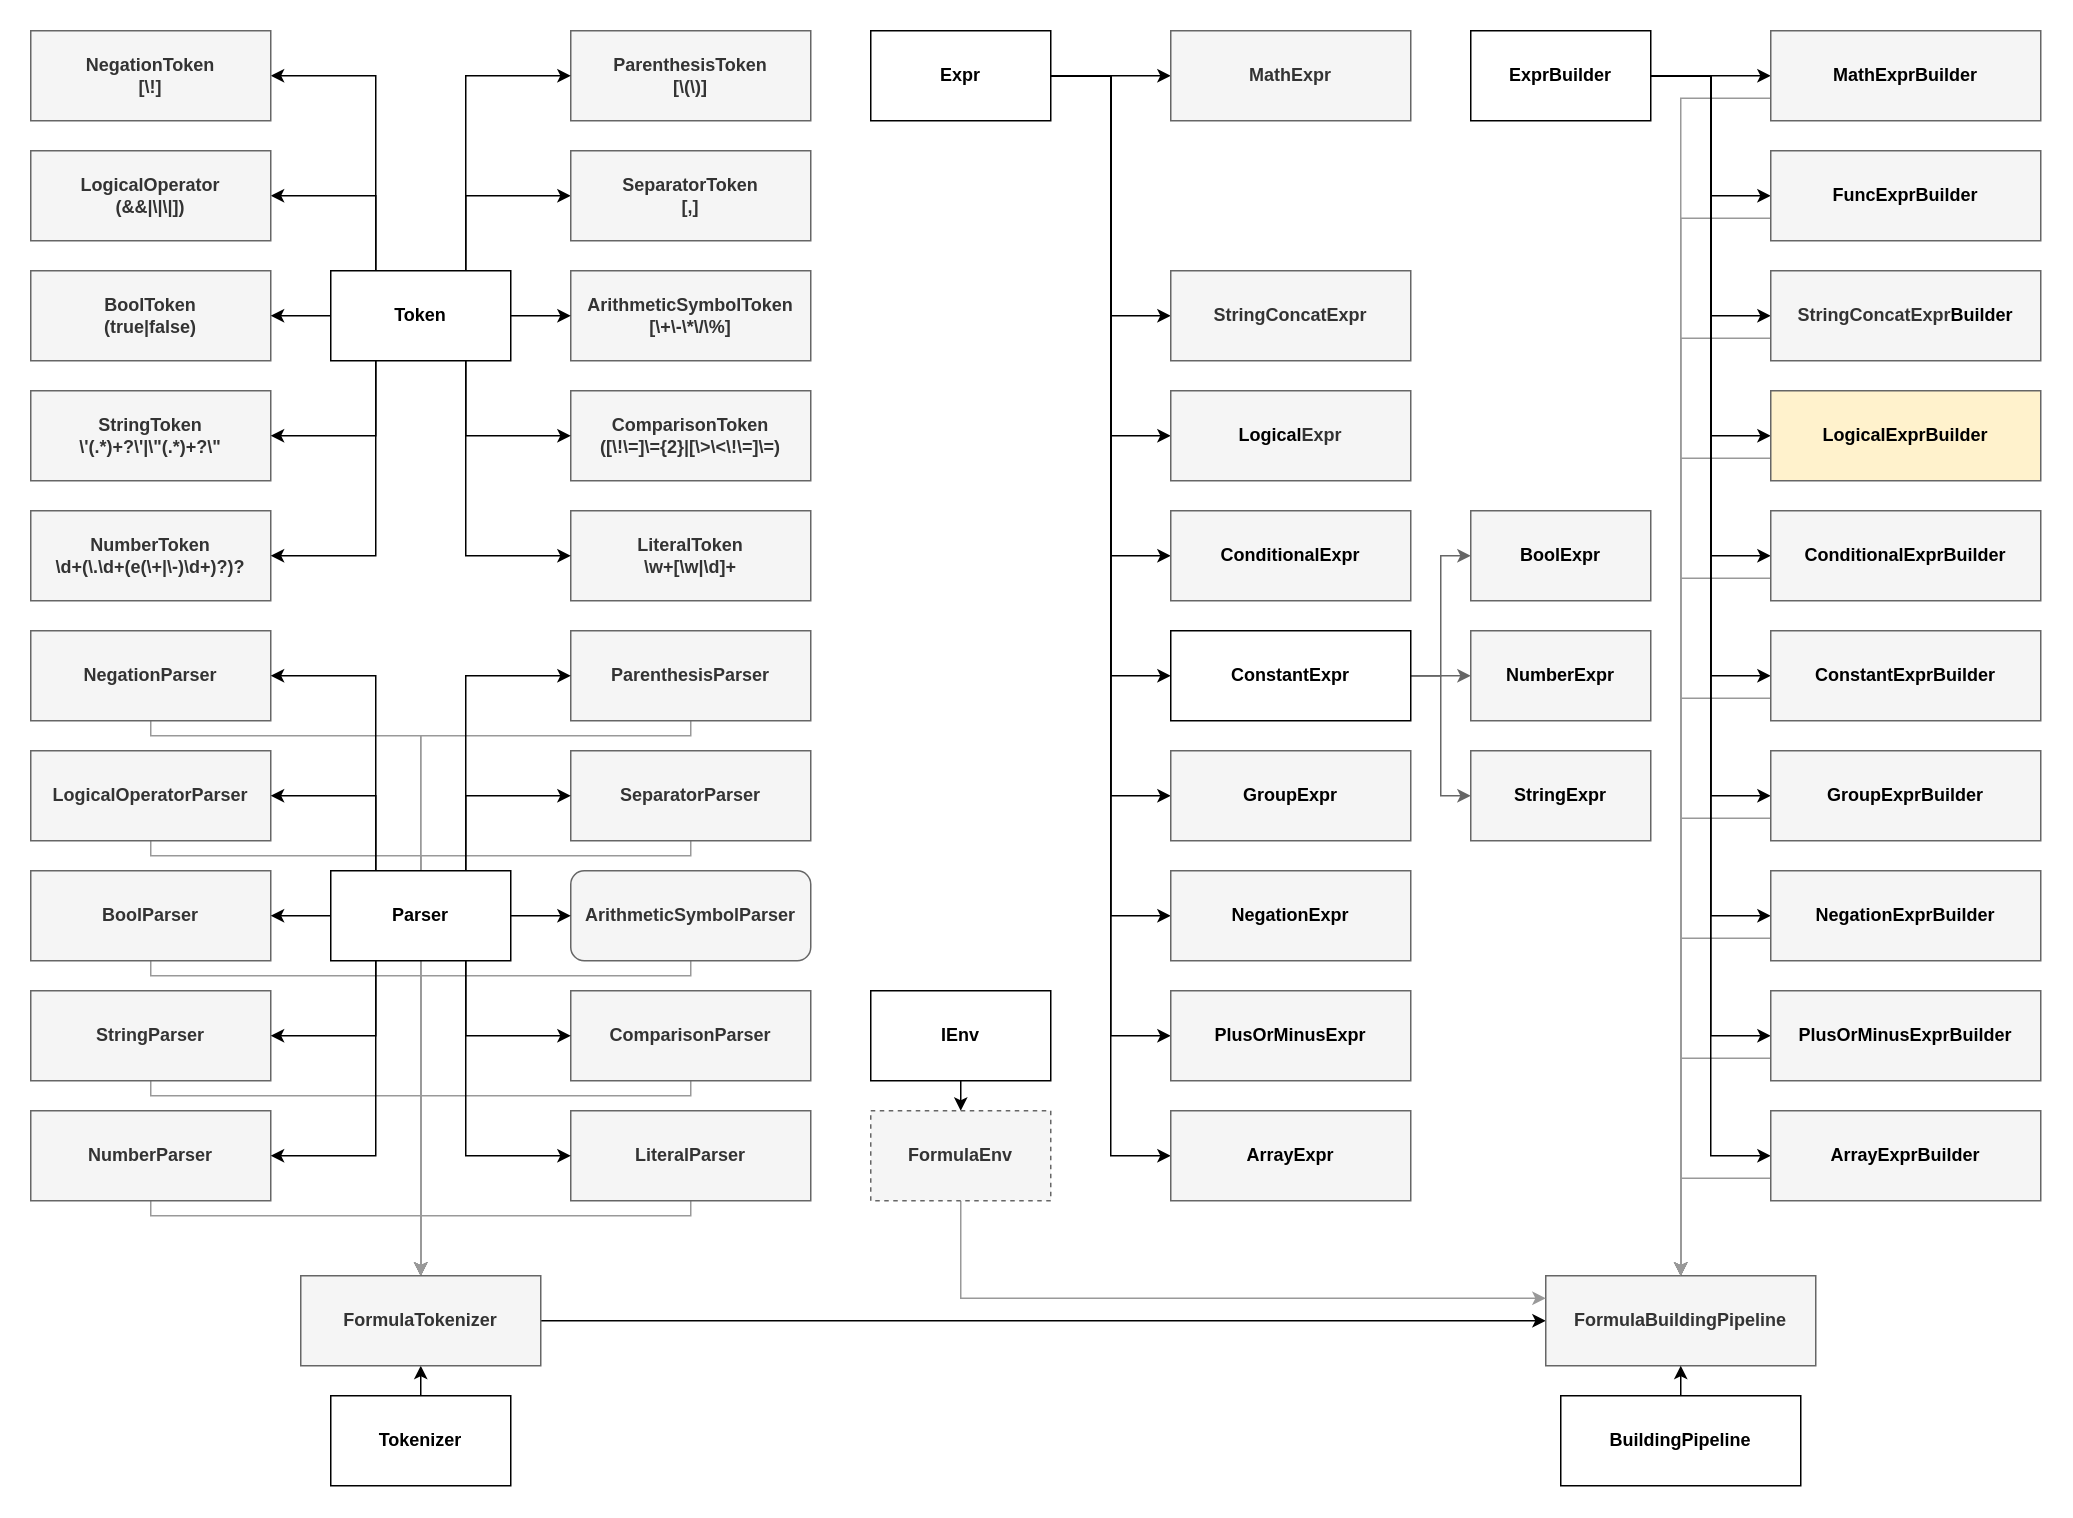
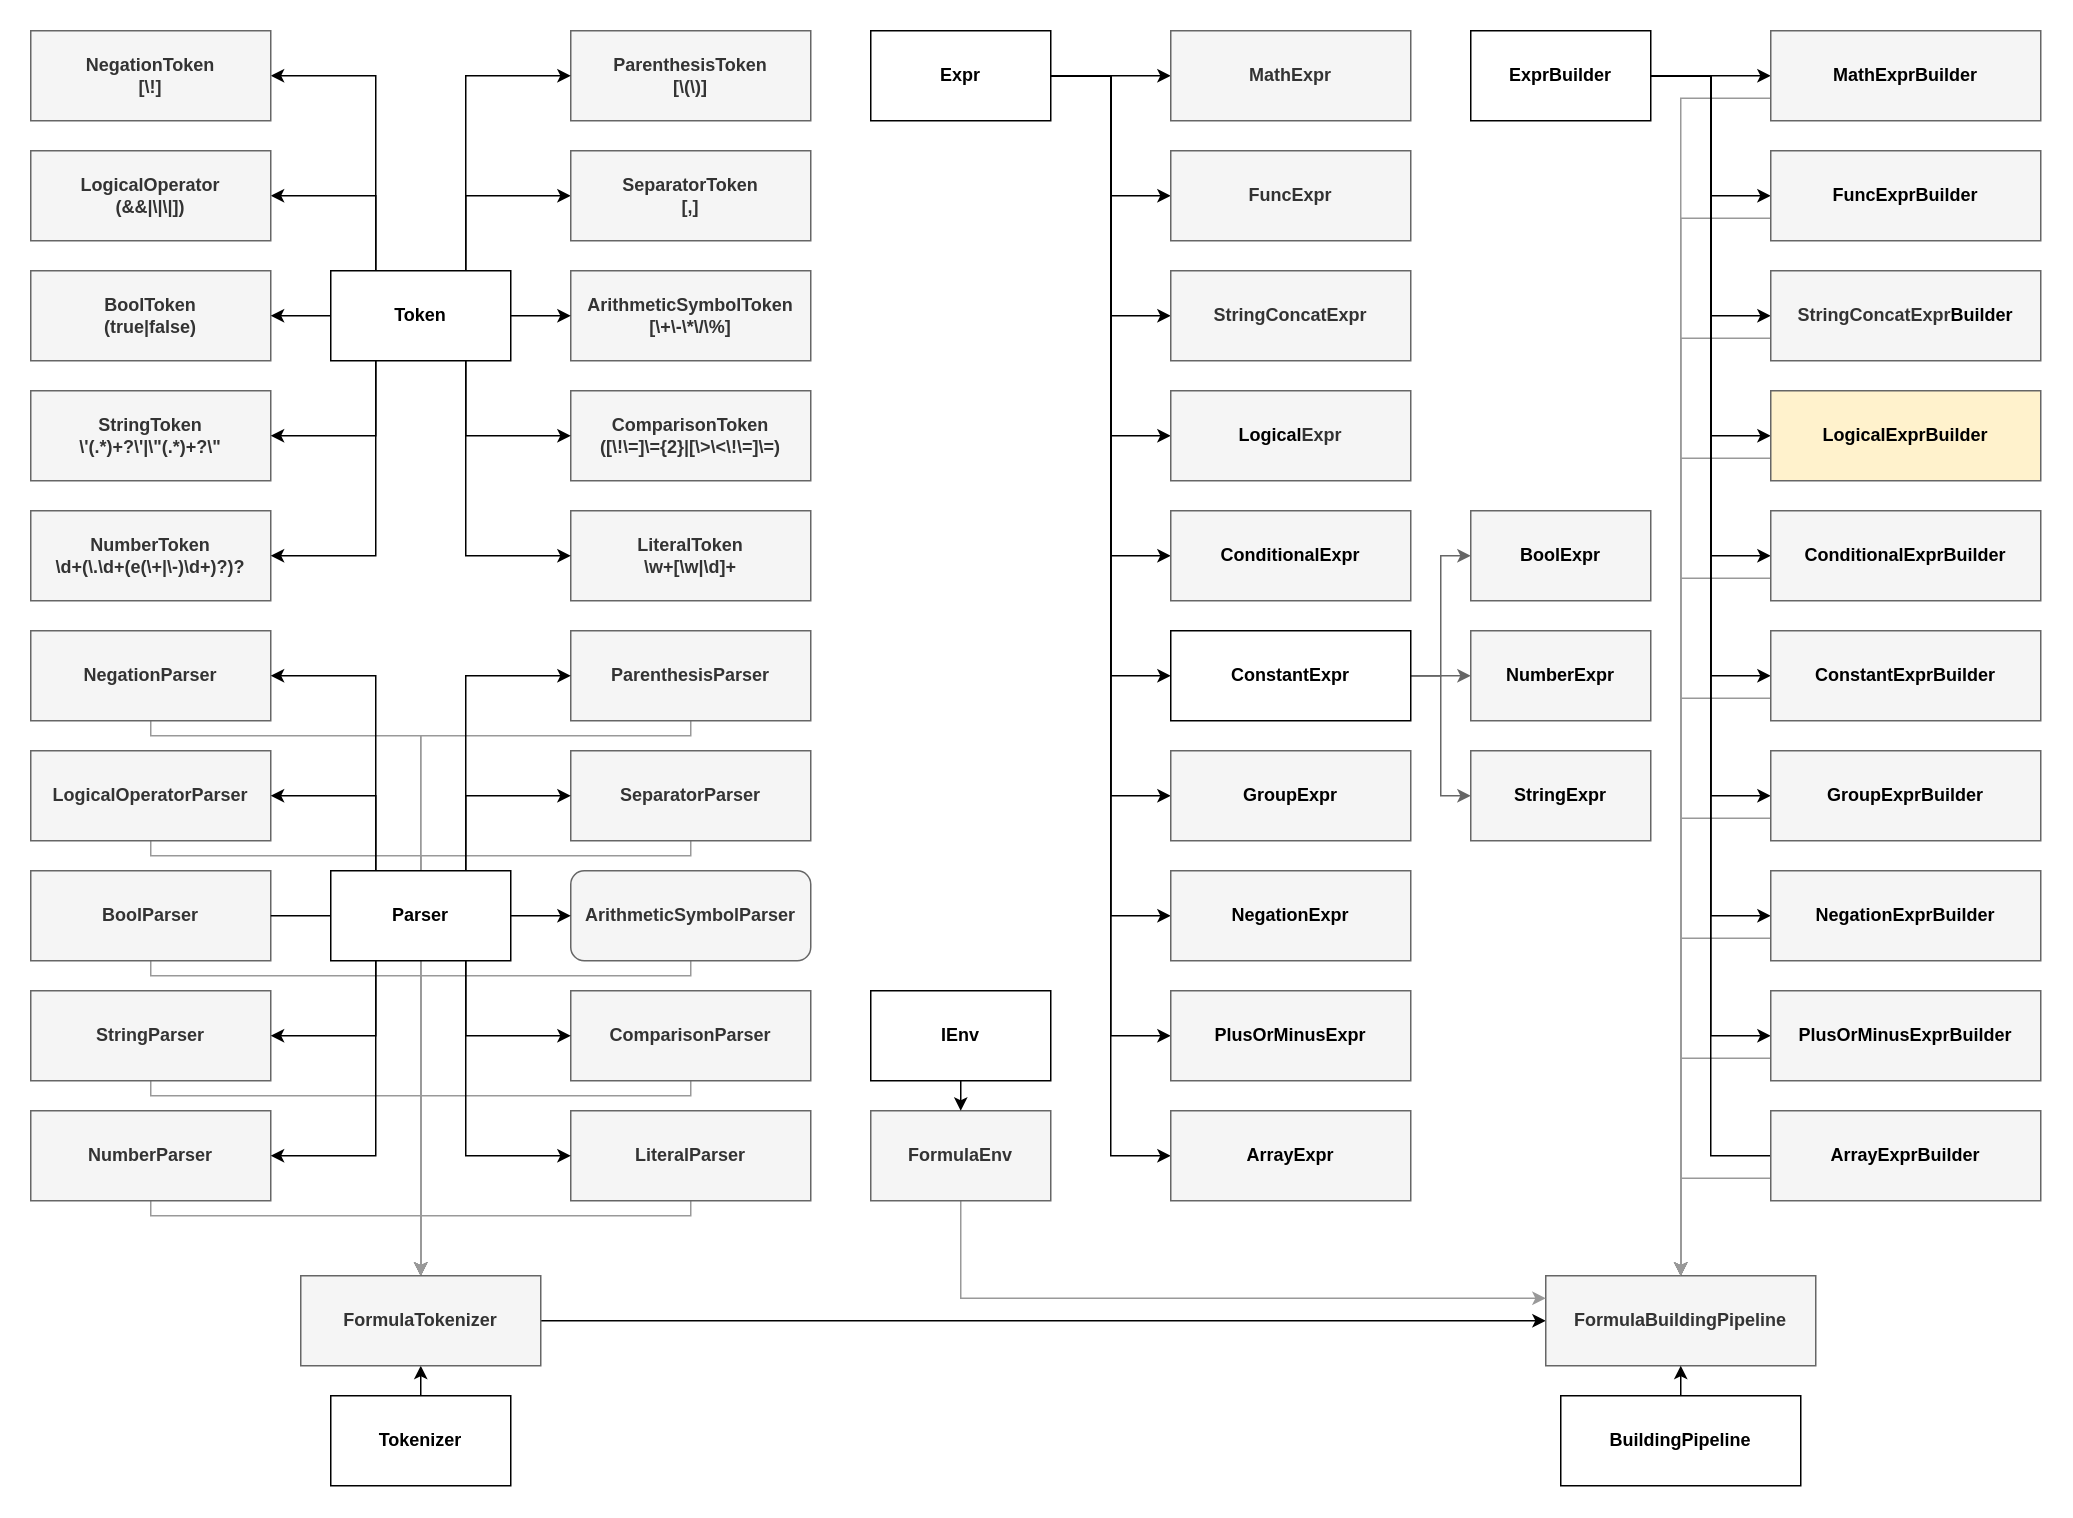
none -> (1137, 196)
none -> (1291, 196)
(282, 916) -> (277, 916)
(961, 1156) -> (961, 1156)
(1759, 1156) -> (1763, 1156)
